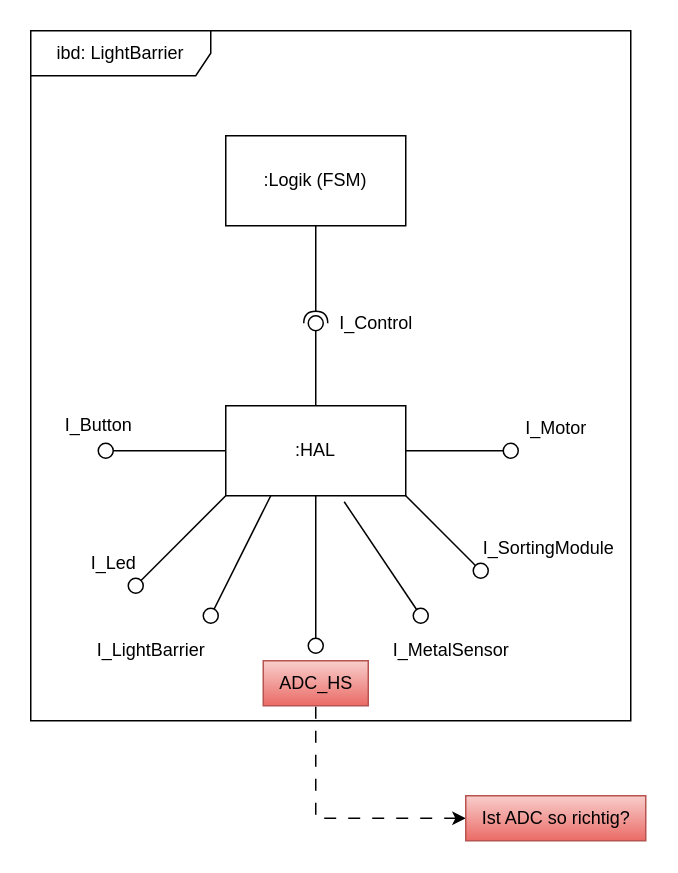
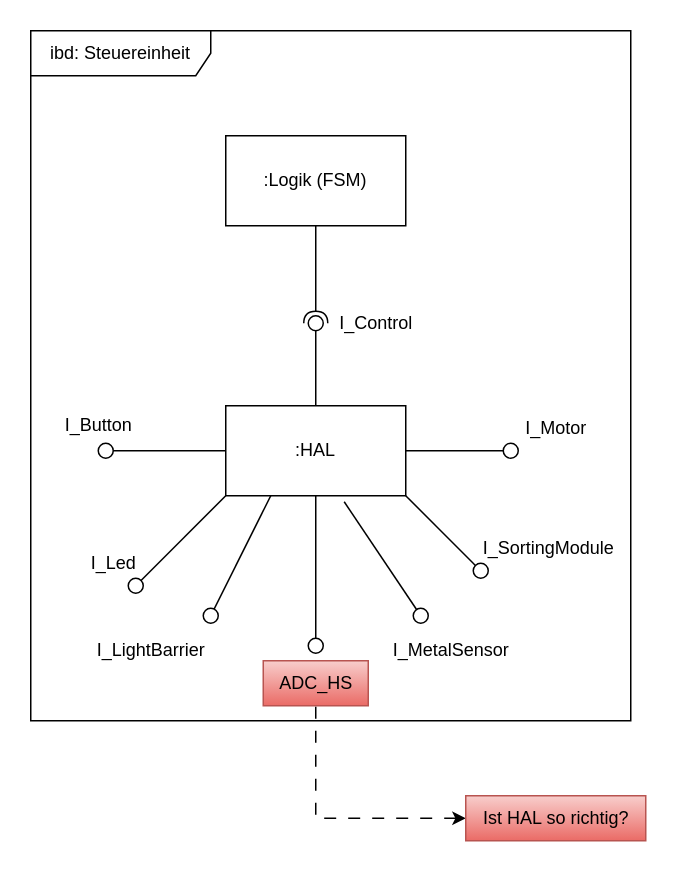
(121, 53) -> (121, 53)
(557, 818) -> (557, 818)
